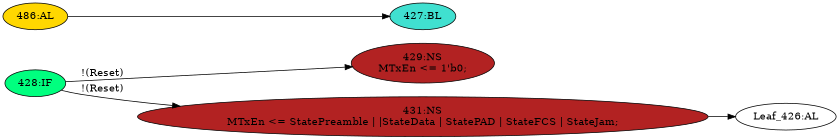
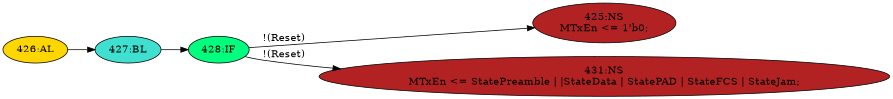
(35, 16) -> (35, 50)
none -> (171, 50)
(423, 63) -> (604, 23)
(786, 117) -> none
